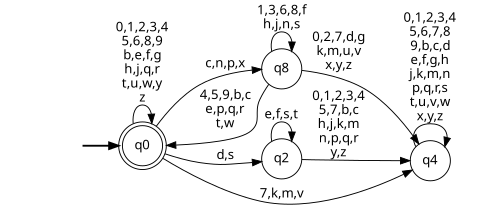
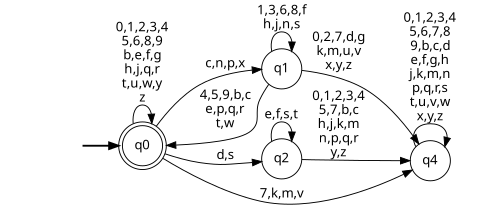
(282, 69) -> (282, 69)
